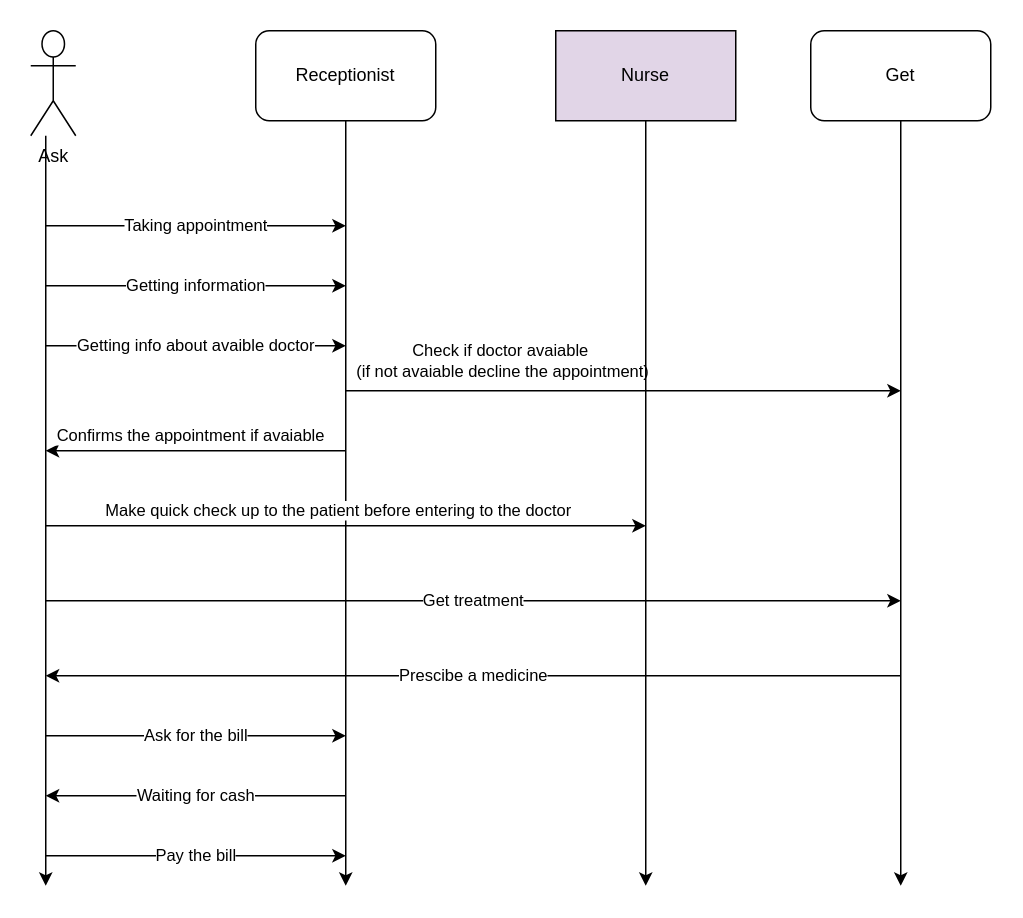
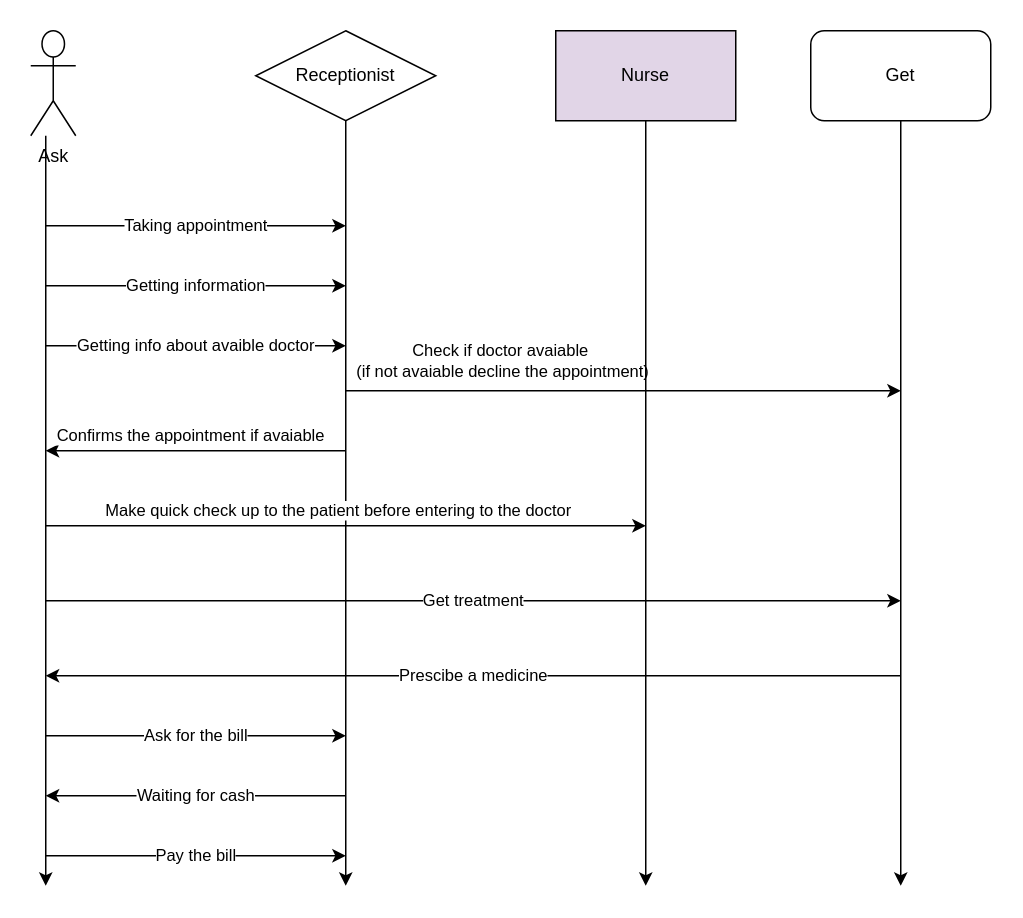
(346, 76) -> (346, 76)
